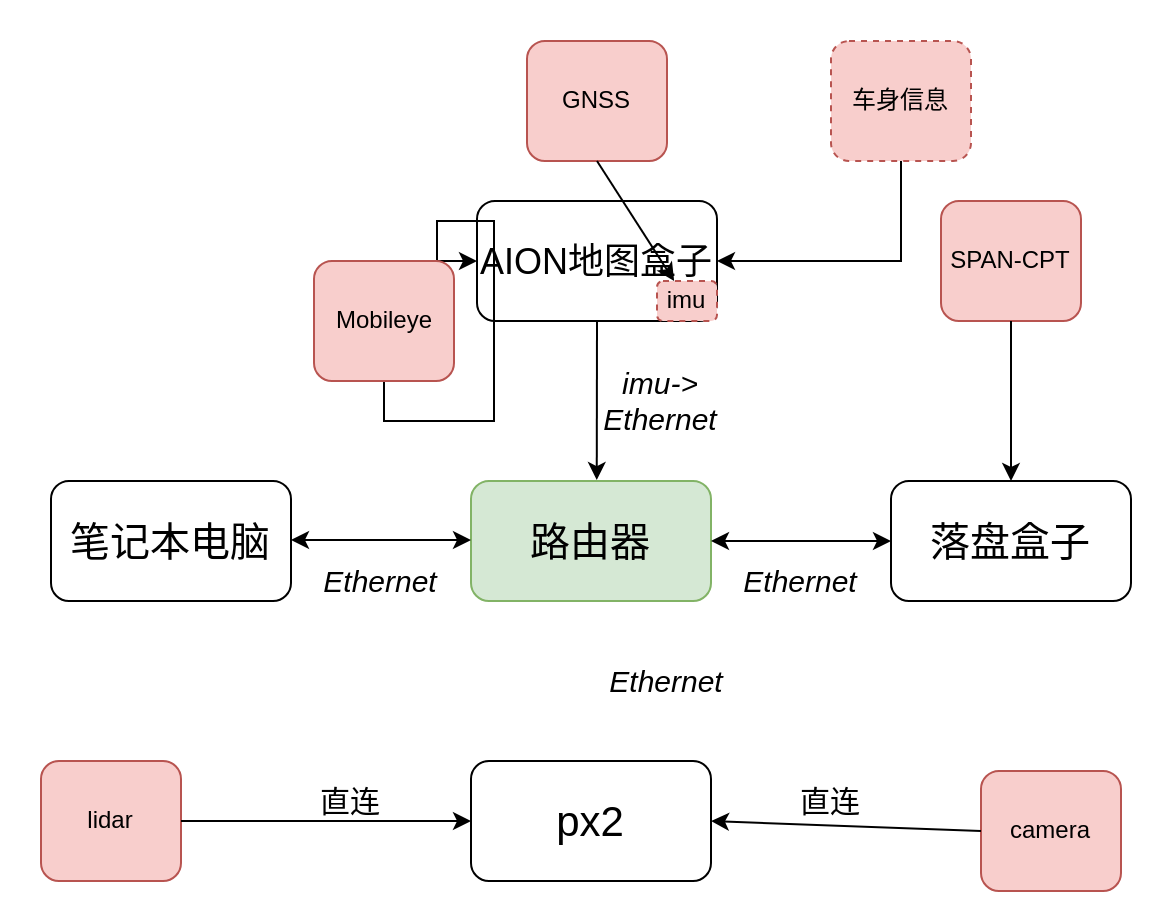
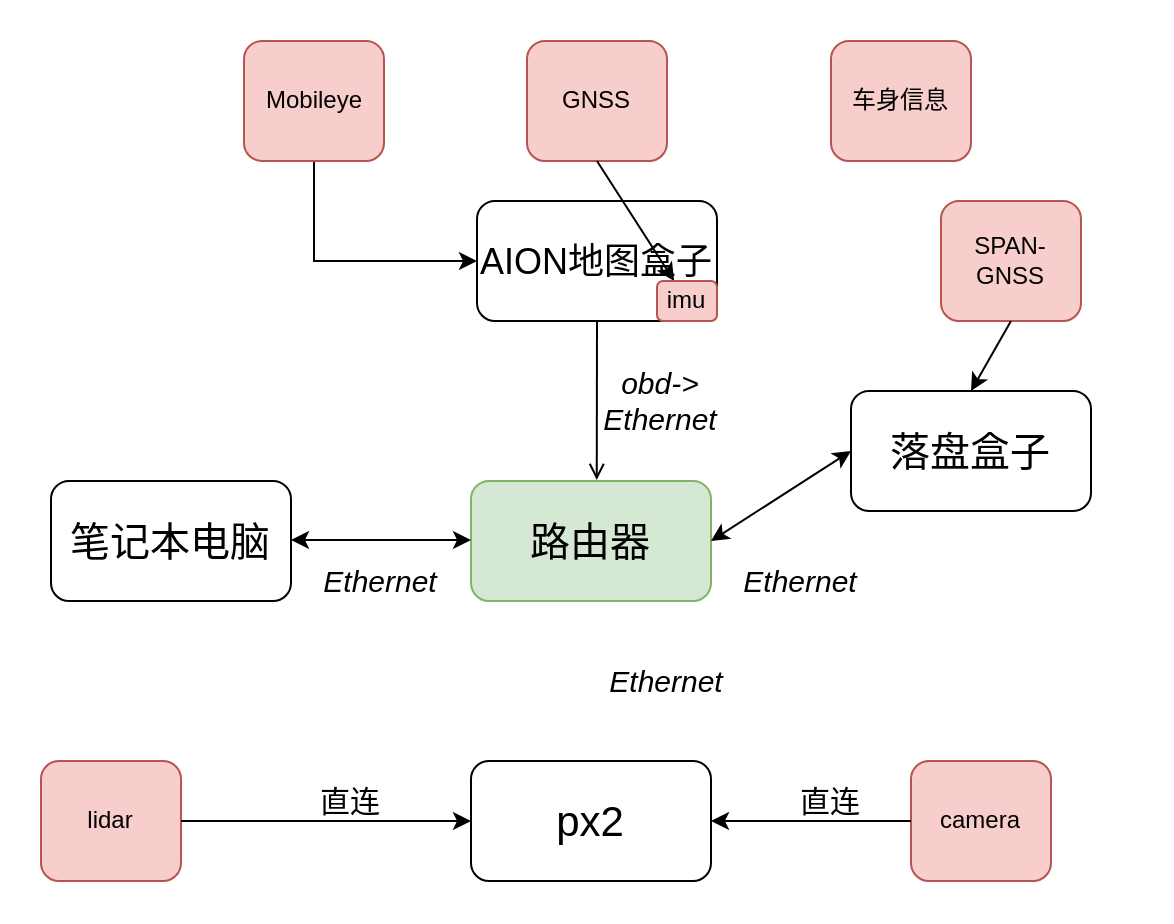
(901, 101) -> (901, 101)
(866, 261) -> none
(1011, 261) -> (1011, 261)
(687, 301) -> (687, 301)
(384, 321) -> (314, 101)
(661, 401) -> (661, 401)
(597, 465) -> (597, 468)
(1011, 541) -> (971, 451)
(1051, 831) -> (981, 821)
